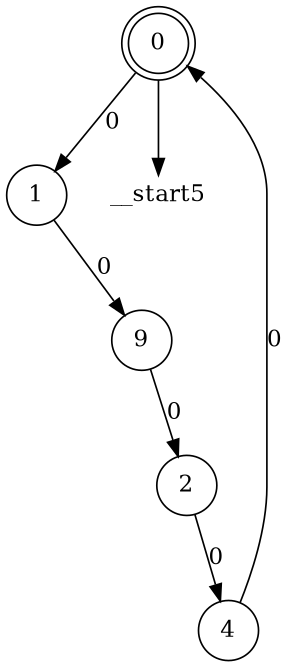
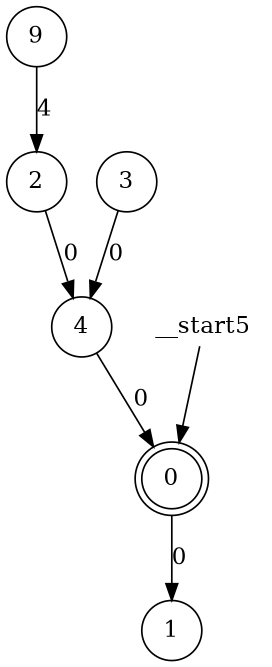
(158, 119) -> (191, 386)
none -> (127, 182)
(84, 261) -> none
(175, 413) -> (45, 109)
